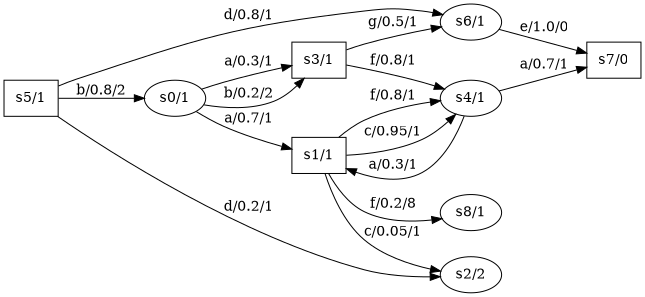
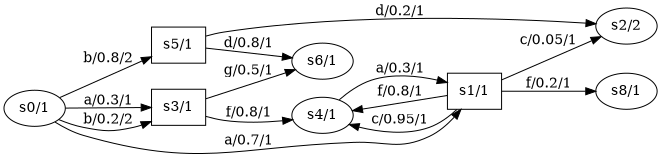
(614, 60) -> none
(96, 98) -> (101, 79)
(393, 204) -> (549, 84)
